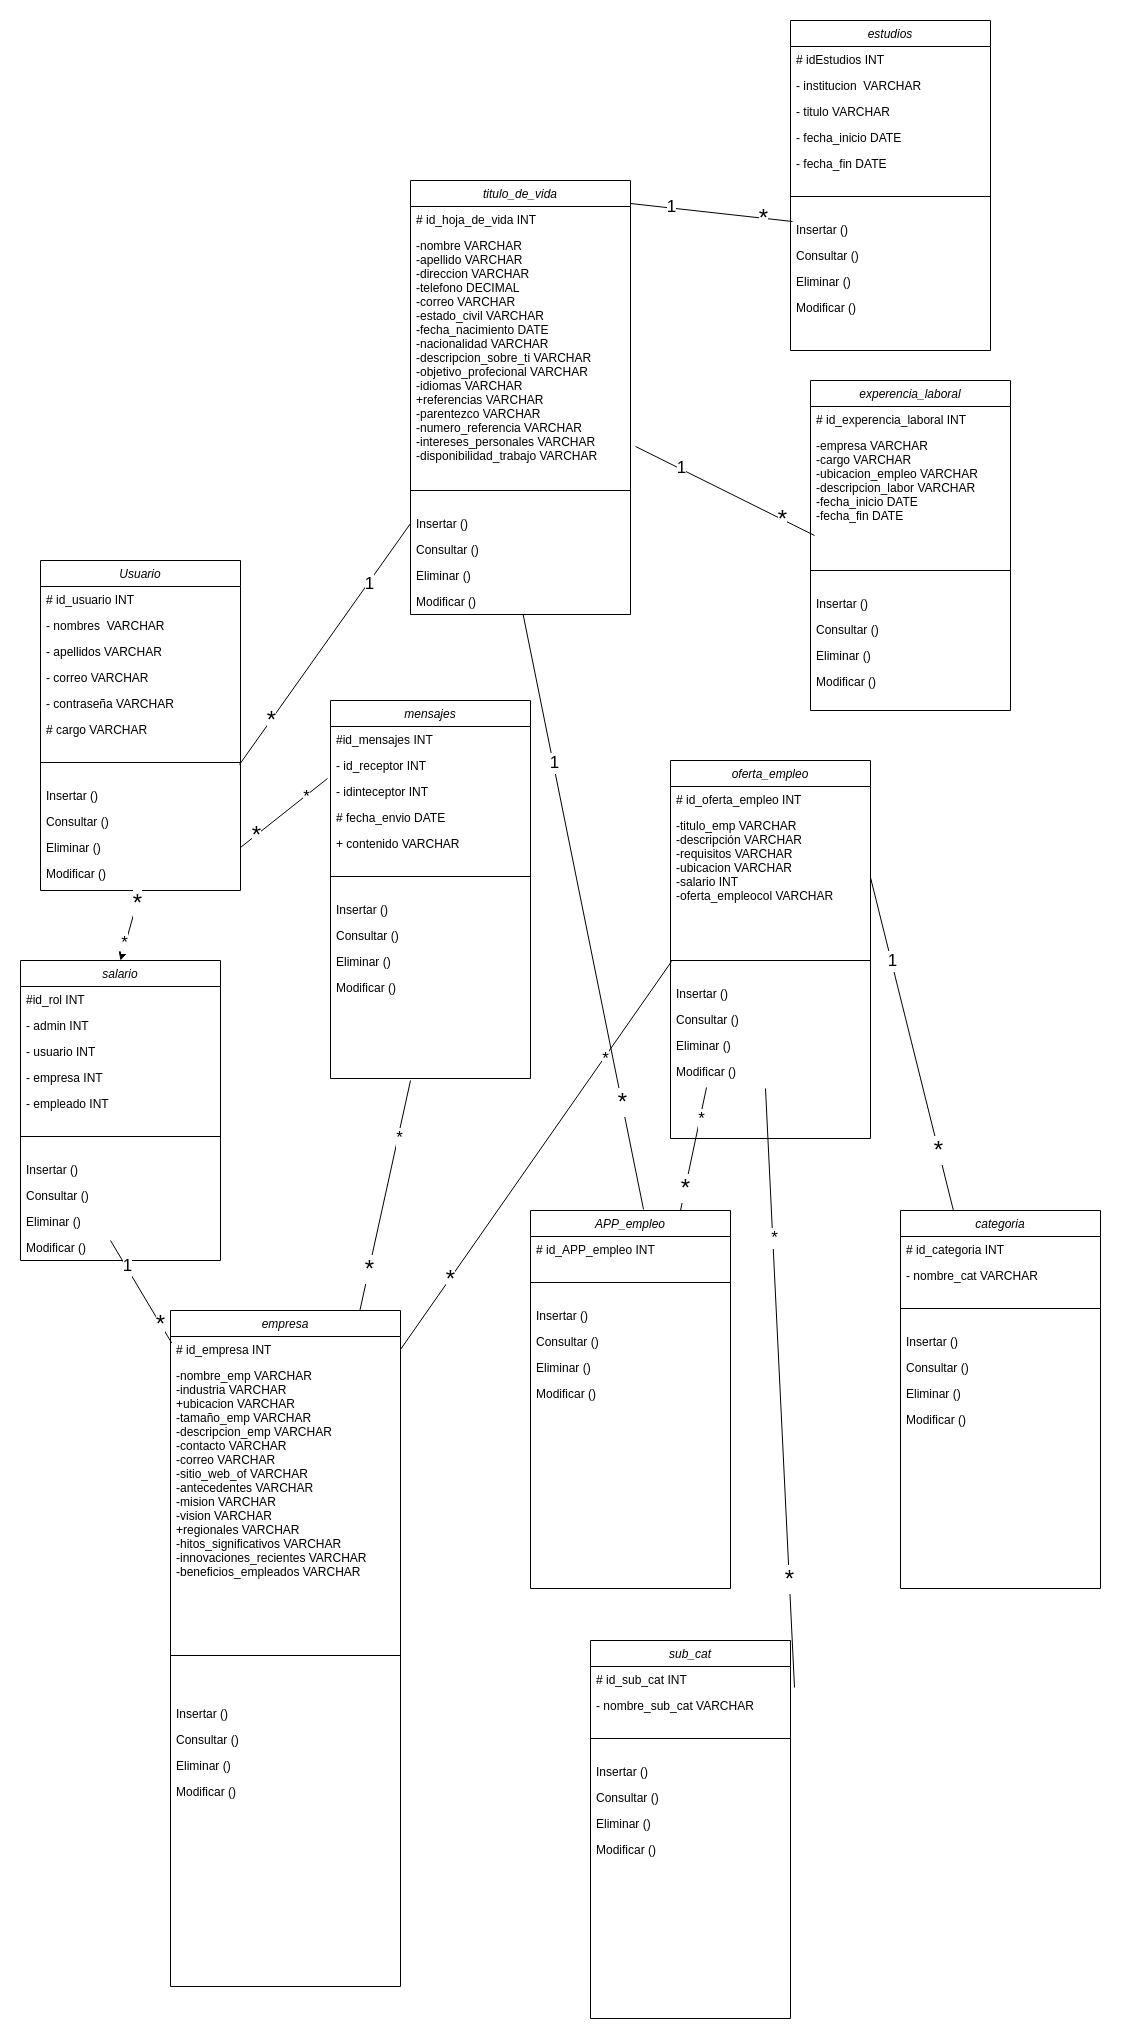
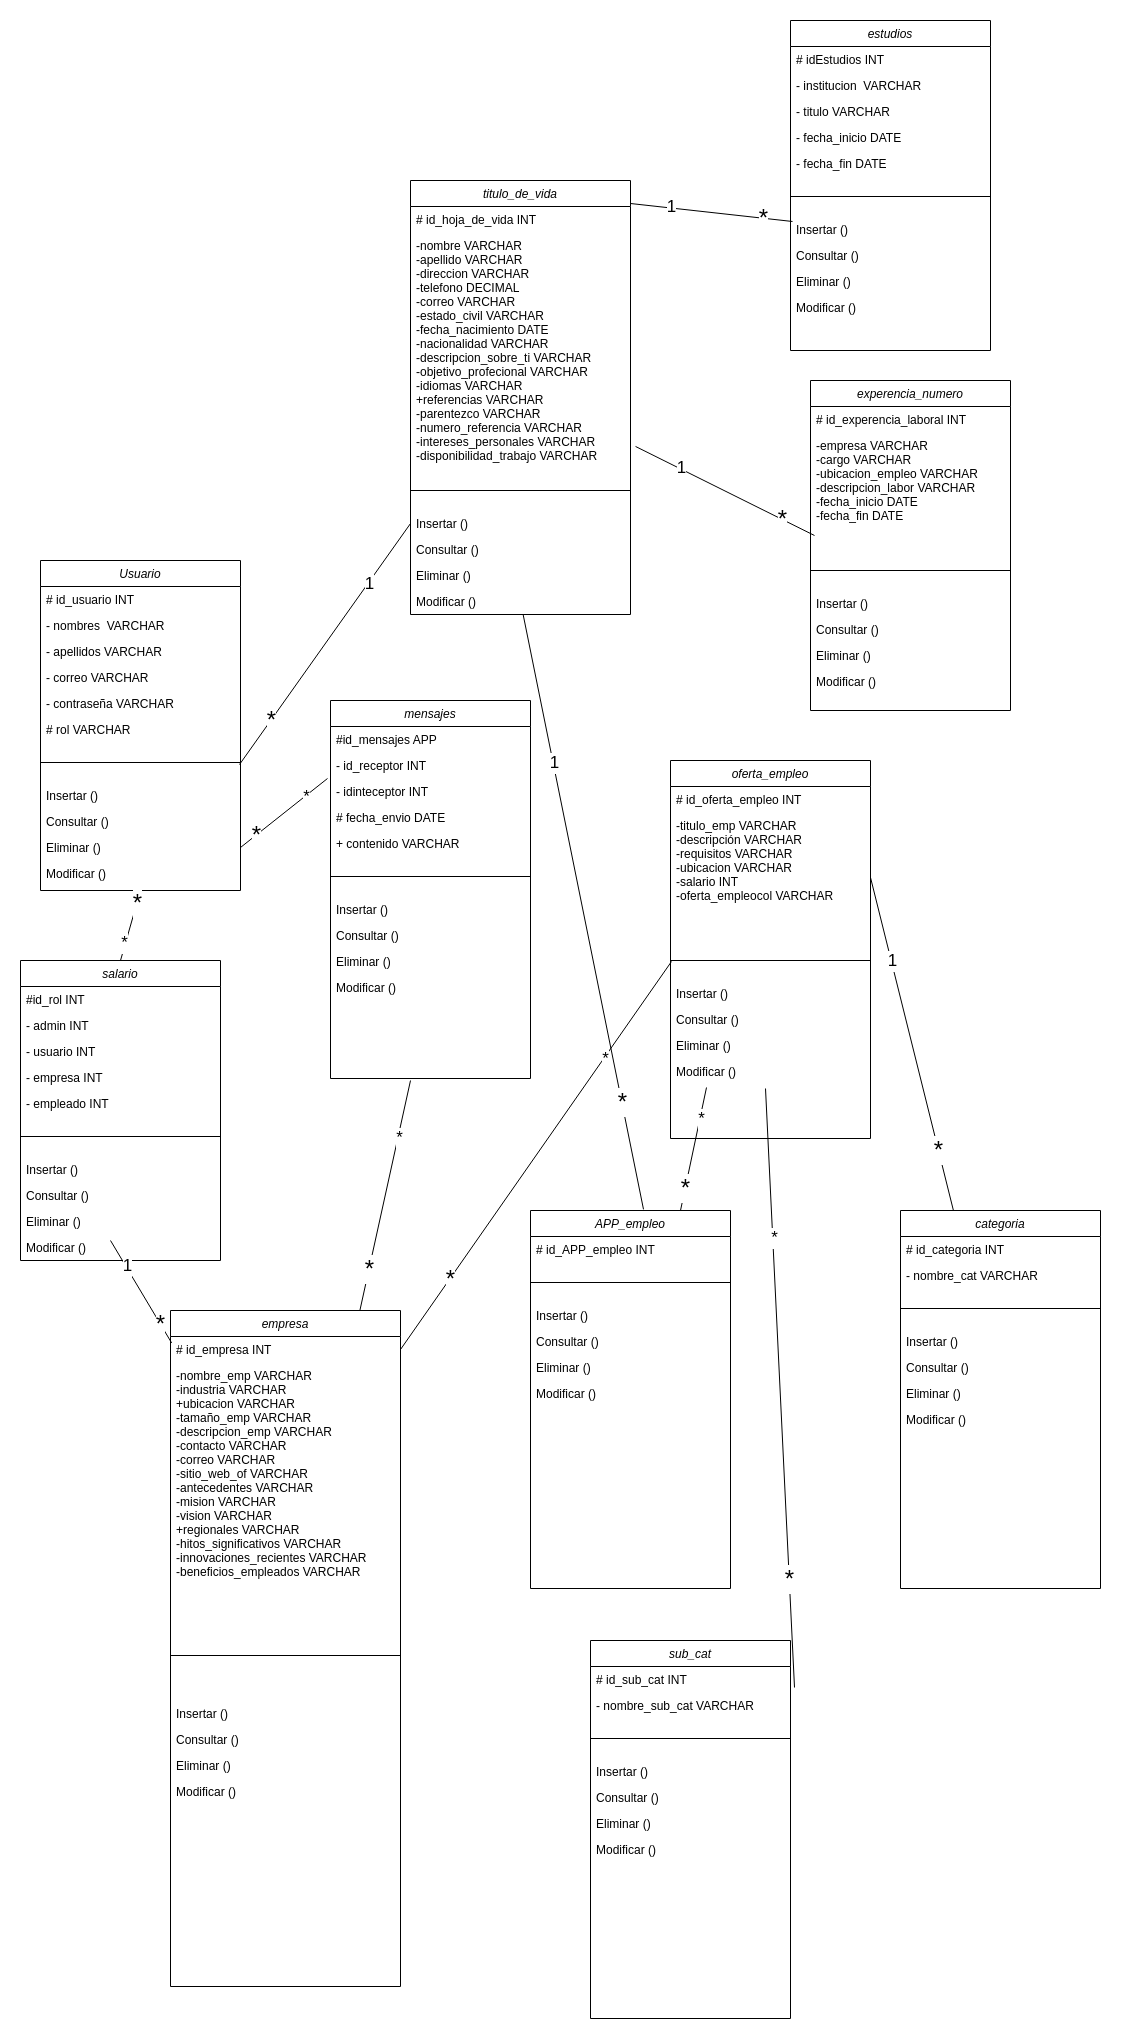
(910, 394) -> (910, 394)
(93, 730) -> (85, 730)
(387, 740) -> (387, 740)
(123, 952) -> (122, 956)
